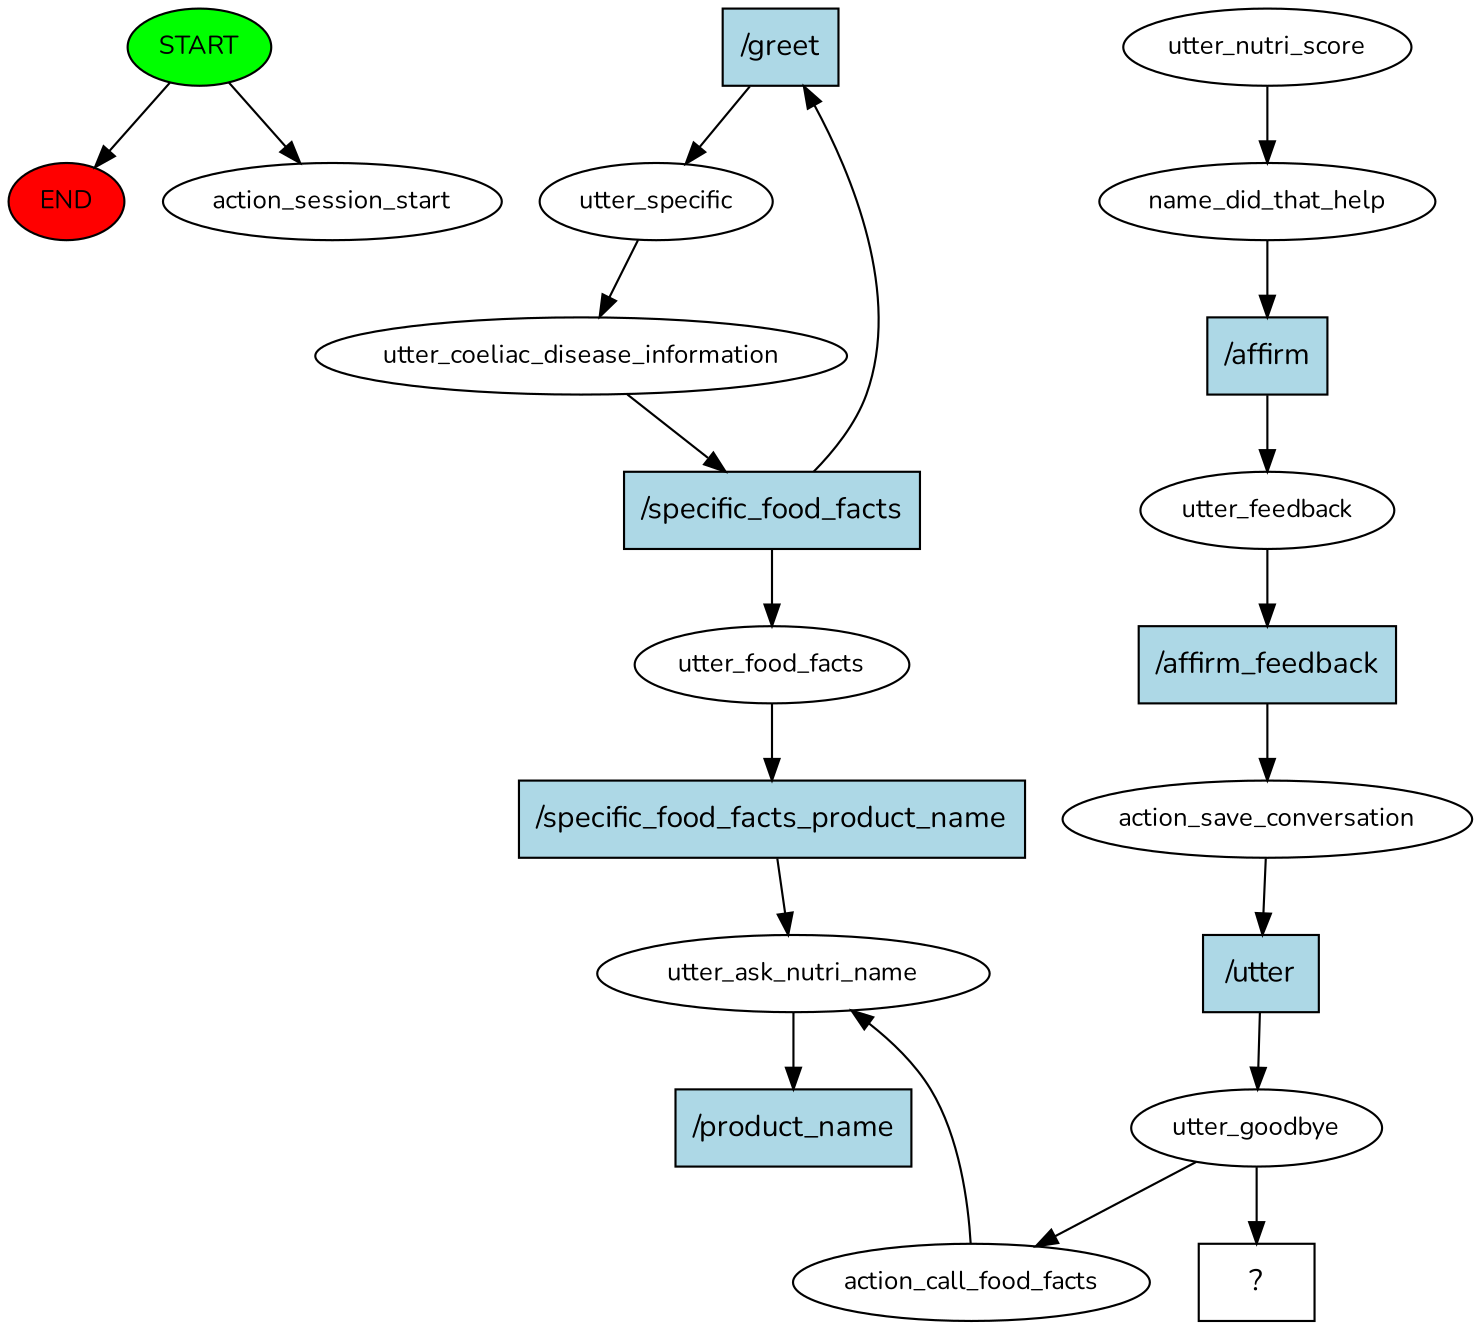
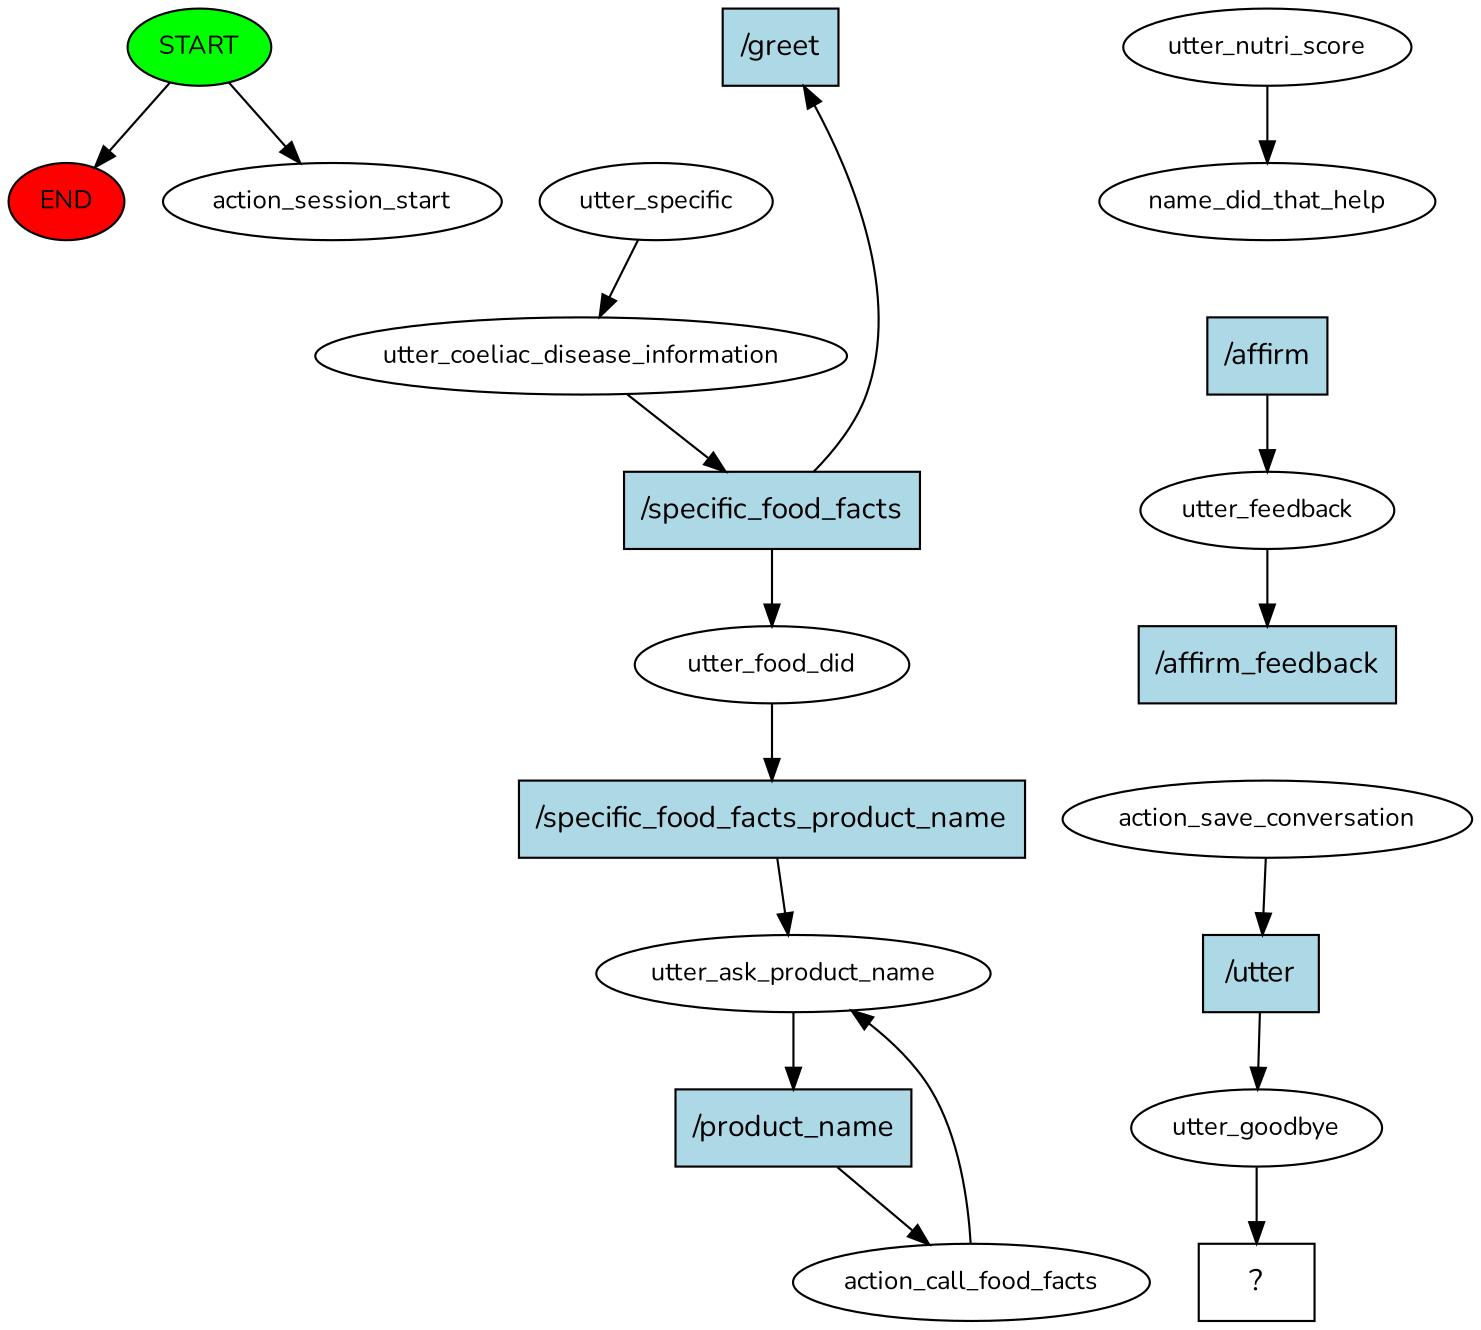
(725, 117) -> none
(1267, 268) -> none
(772, 665) -> (772, 665)
(1267, 731) -> none
(793, 974) -> (793, 974)
(1126, 1199) -> (875, 1199)
